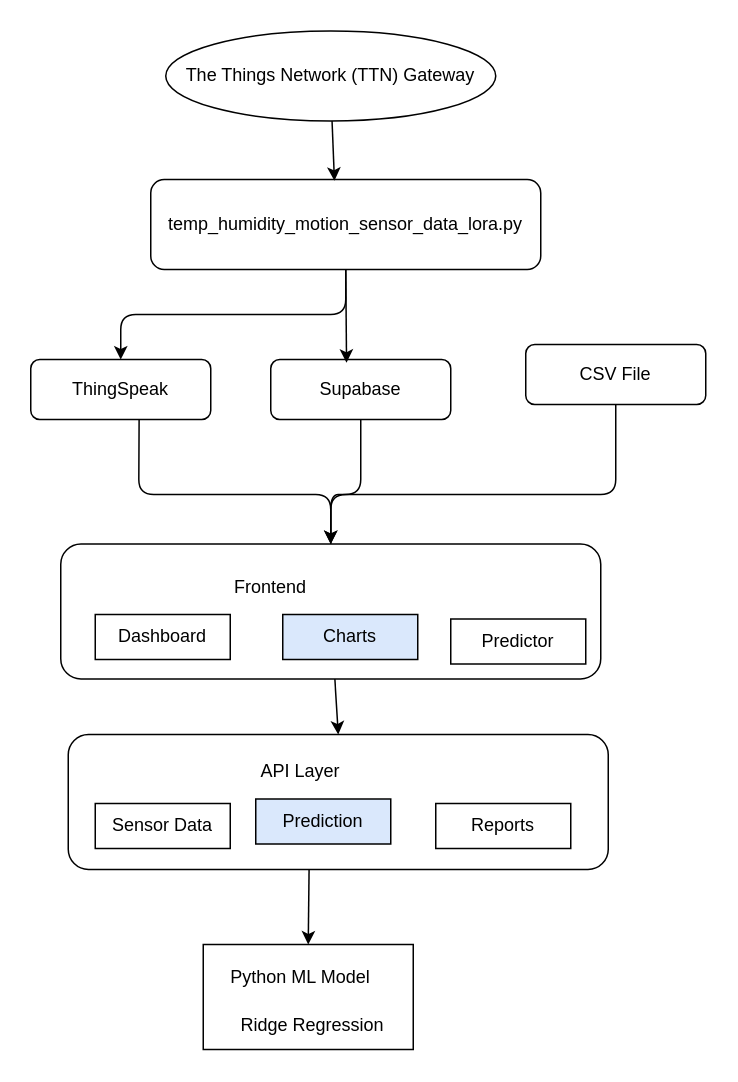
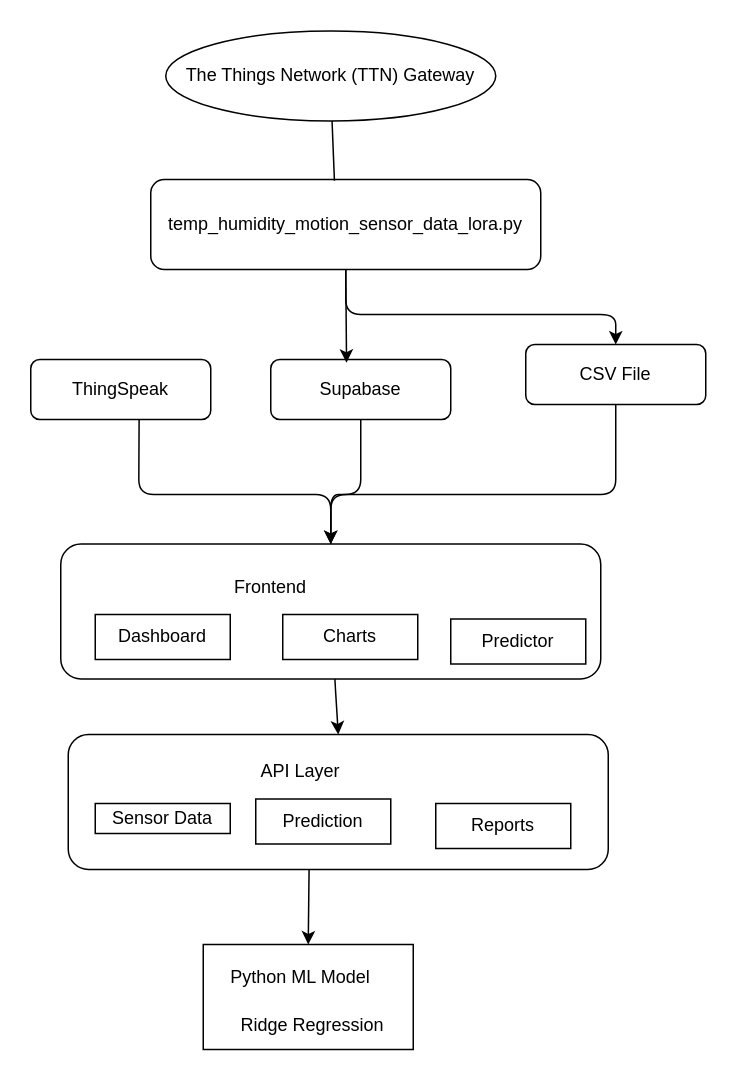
(334, 169) -> (334, 173)
(220, 314) -> none
none -> (486, 314)
(350, 637) -> (350, 637)
(323, 821) -> (323, 821)
(163, 826) -> (163, 818)
